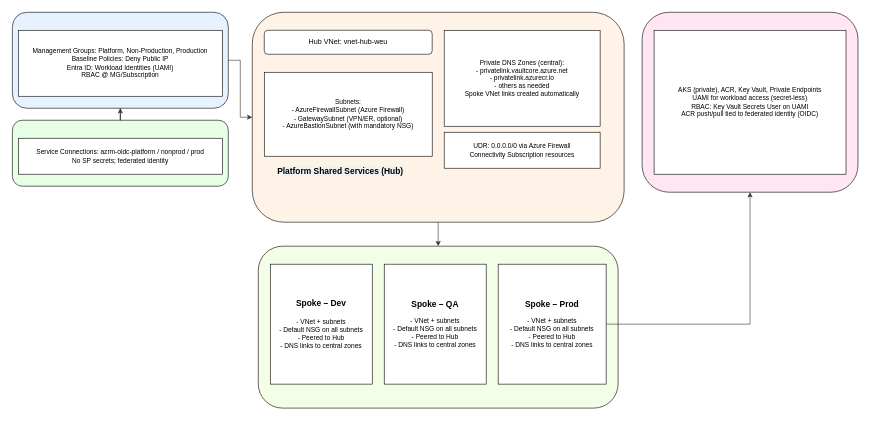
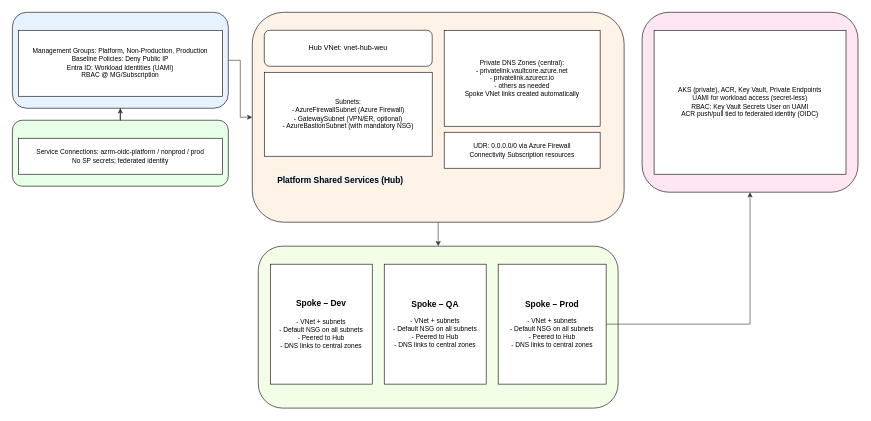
(348, 42) -> (348, 48)
(348, 174) -> (348, 183)
